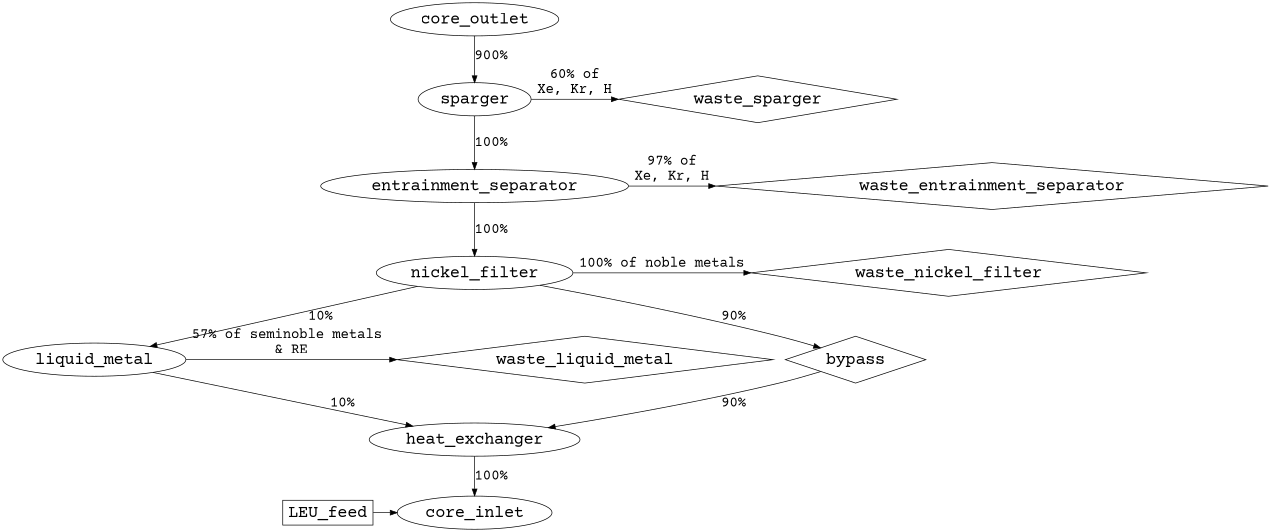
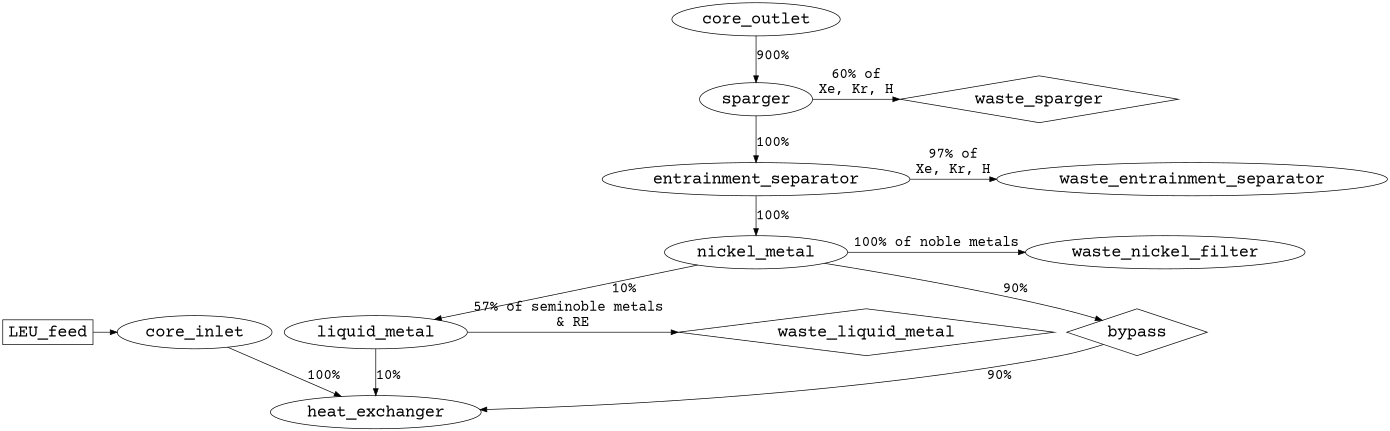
(992, 186) -> (1192, 179)
(475, 273) -> (756, 252)
(949, 273) -> (1165, 252)
(475, 473) -> (281, 370)
